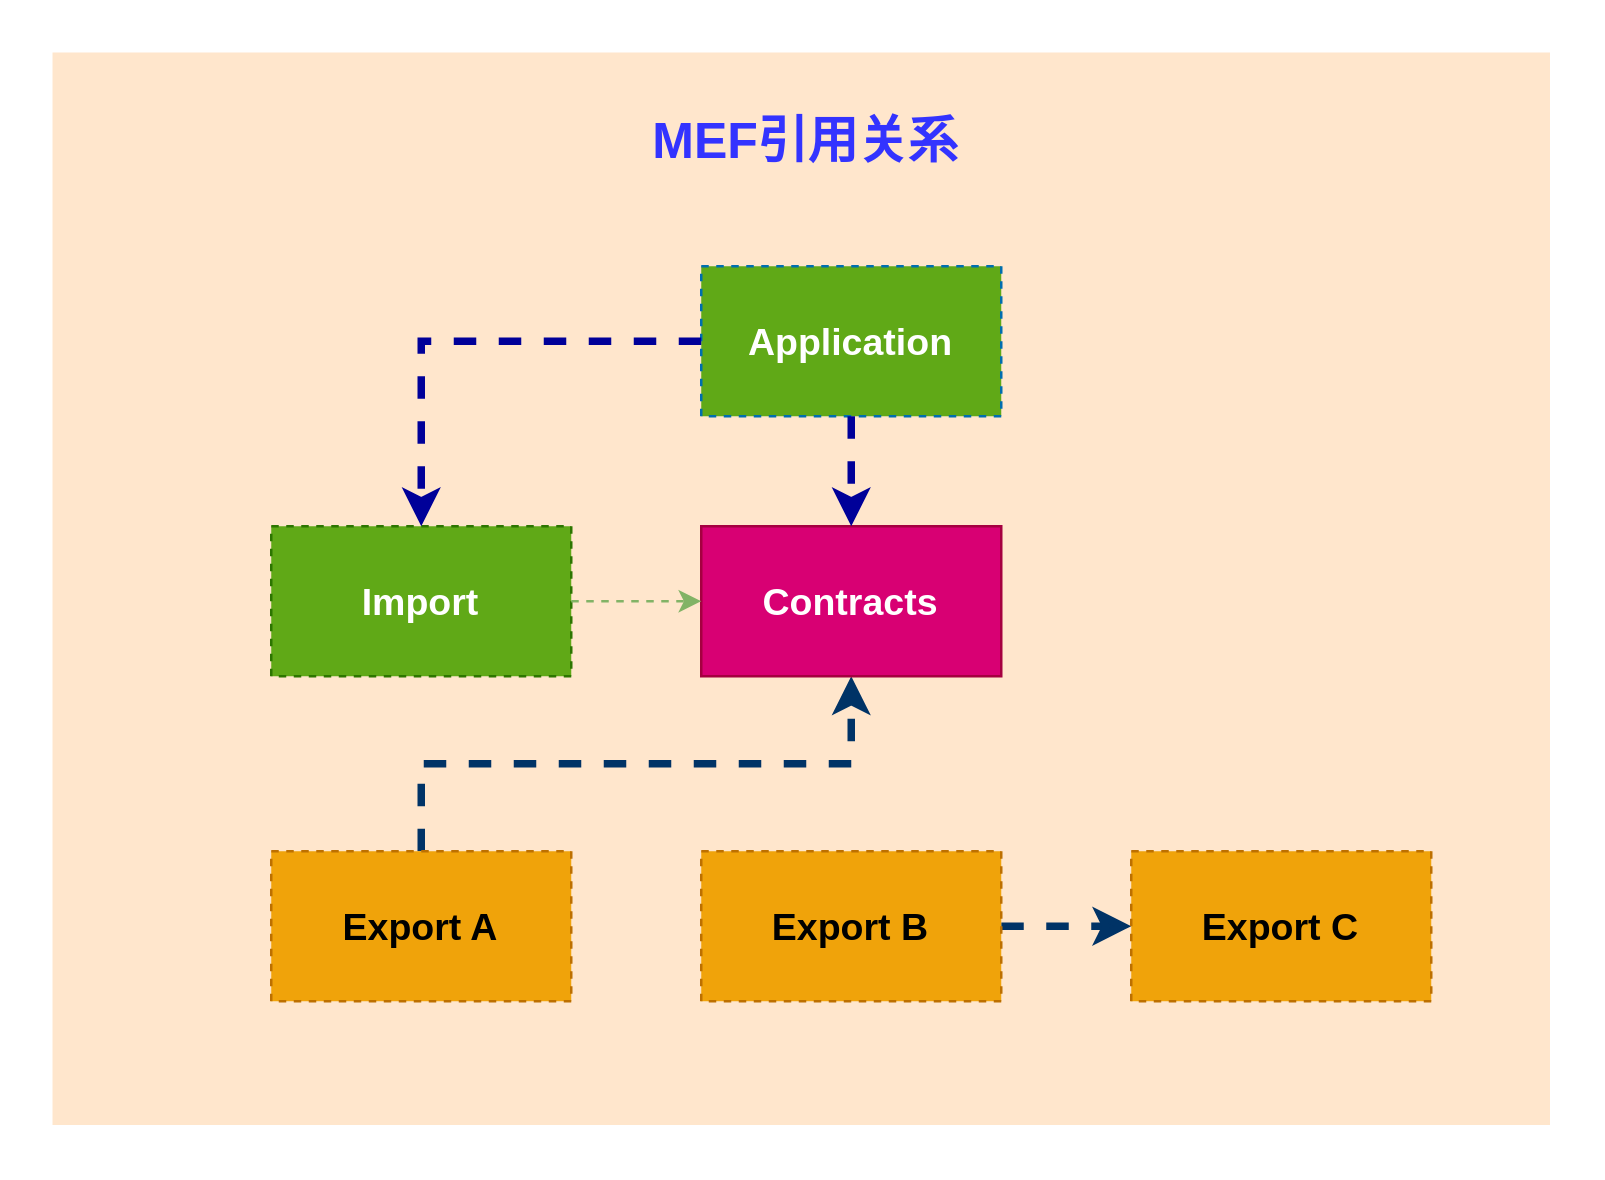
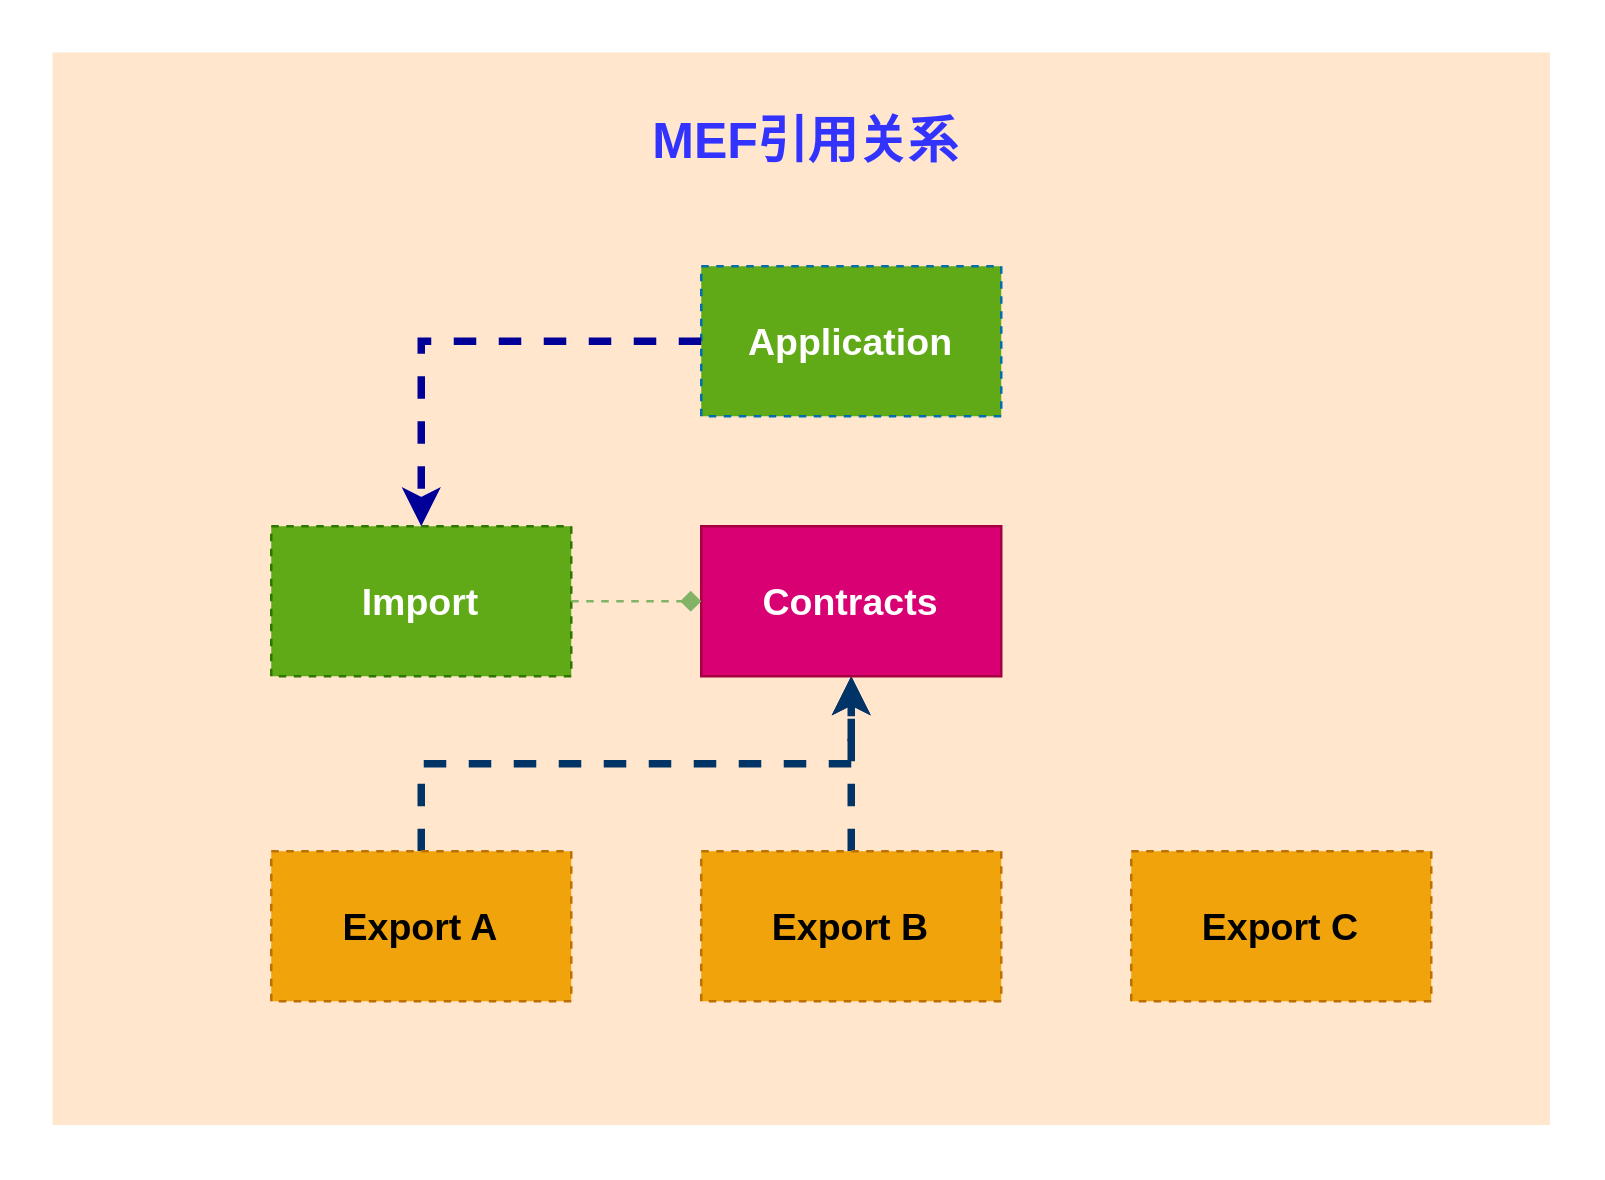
(851, 472) -> none
(682, 601) -> (681, 601)
(1057, 926) -> (851, 795)
